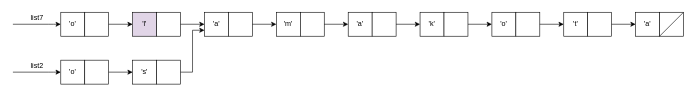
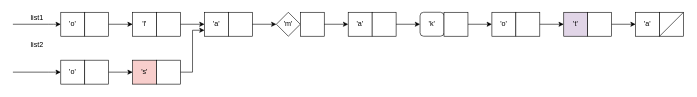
(37, 18) -> (37, 18)
(144, 24) -> (144, 24)
(288, 24) -> (288, 24)
(432, 24) -> (432, 24)
(576, 24) -> (576, 24)
(36, 66) -> (36, 45)
(144, 72) -> (144, 72)
